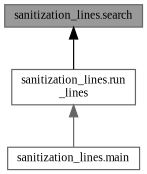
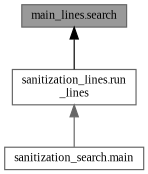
(74, 16) -> (74, 16)
(74, 158) -> (74, 158)
